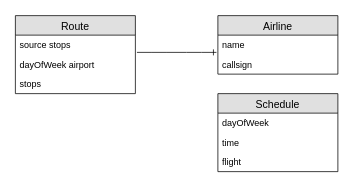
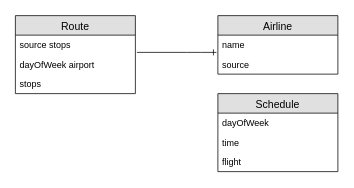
(239, 65) -> (237, 65)
